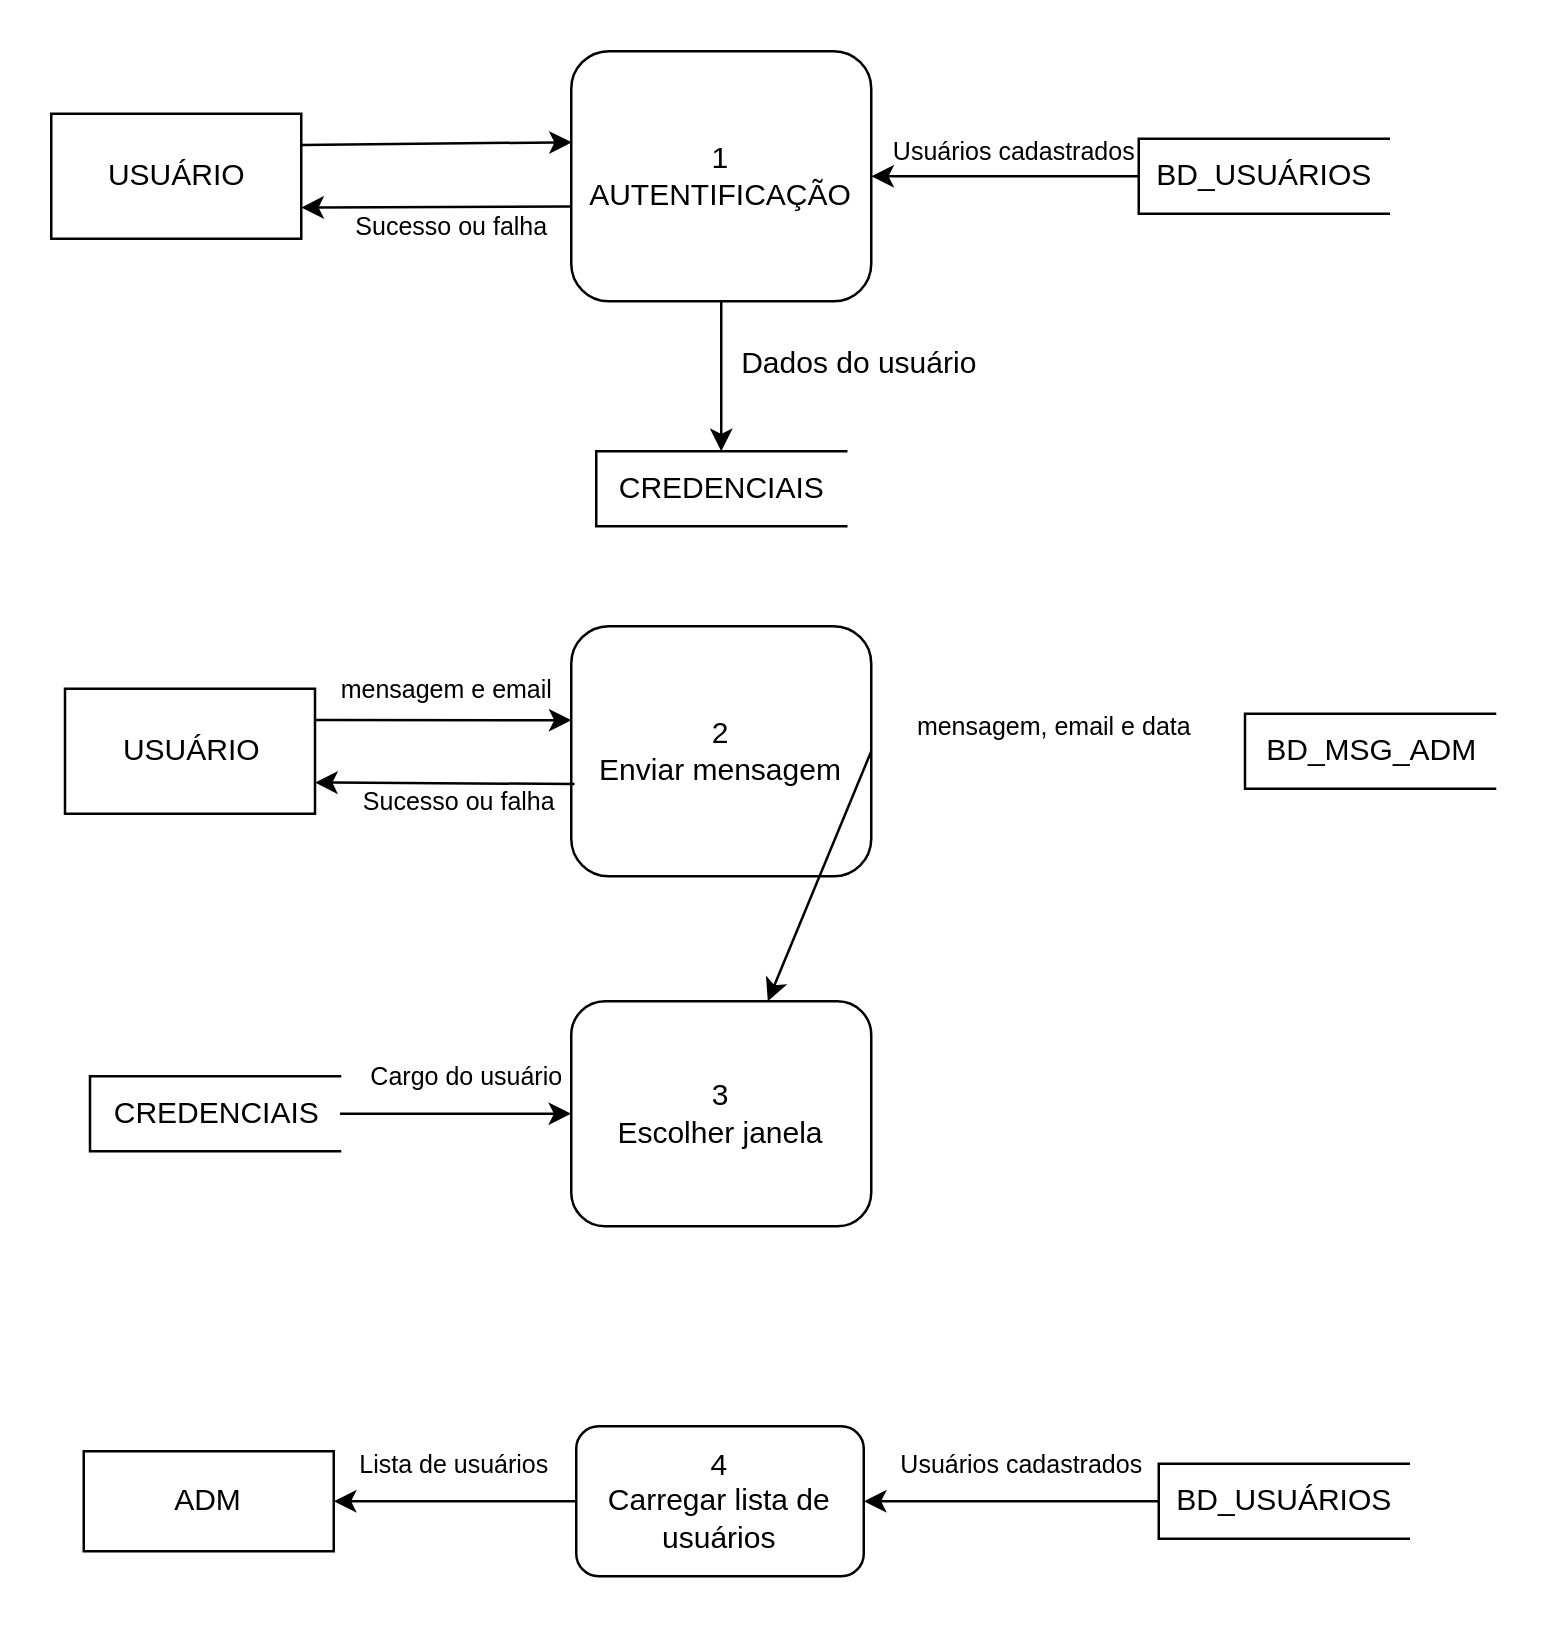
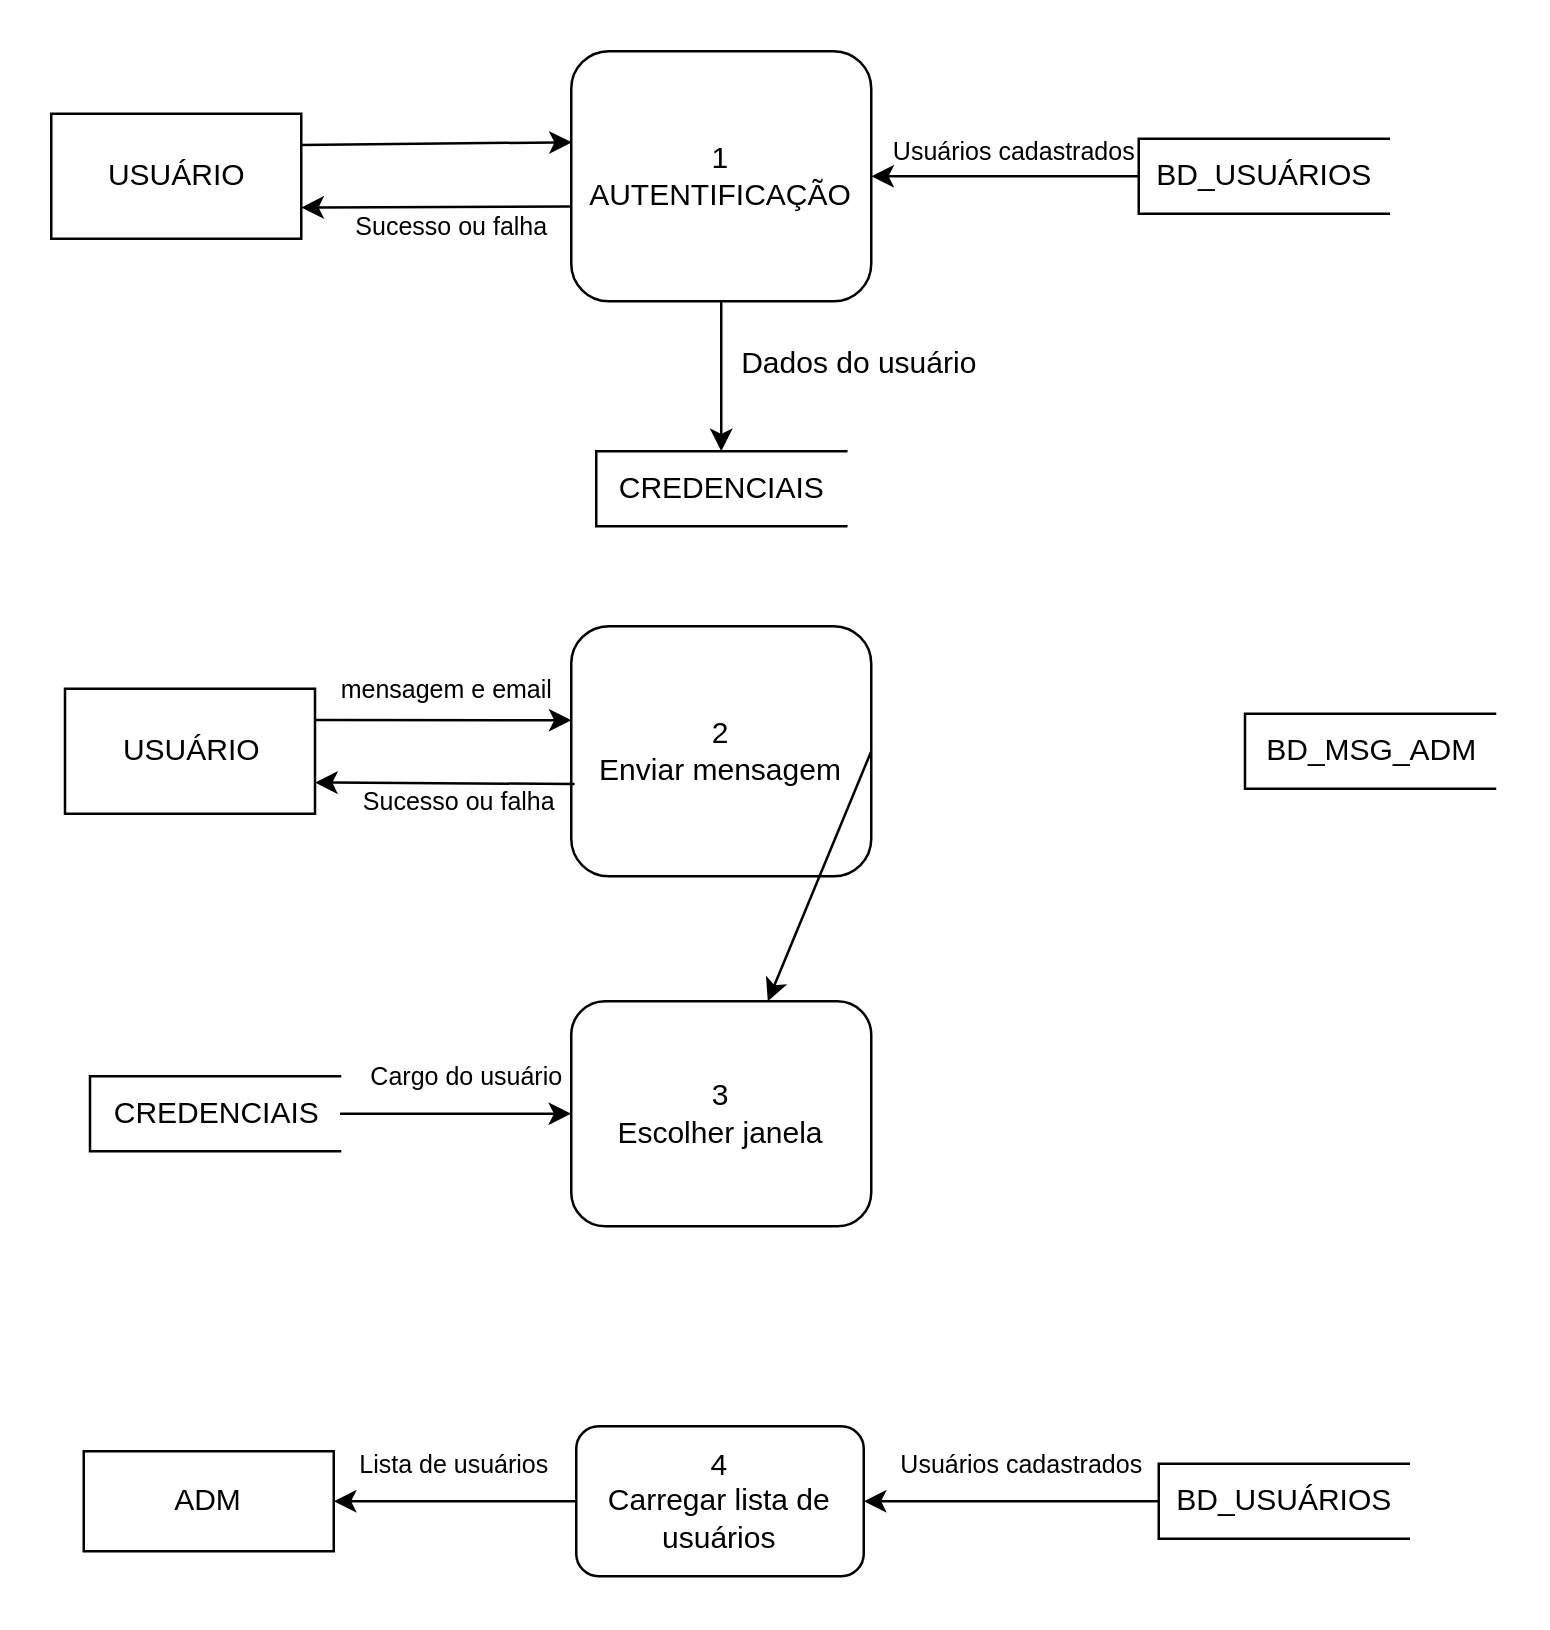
(1053, 726) -> none
